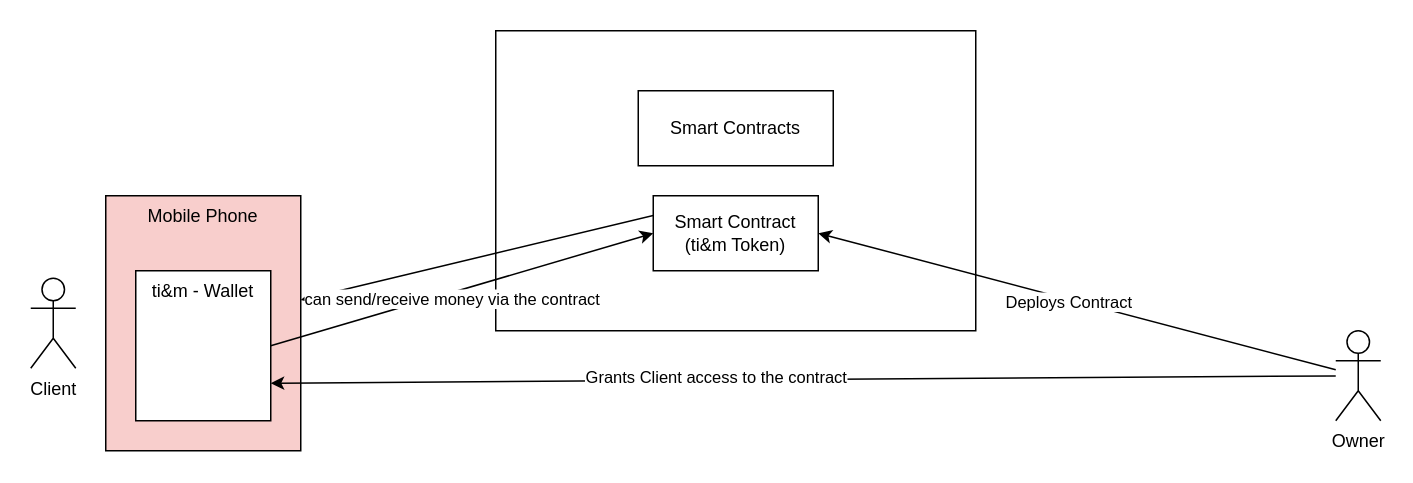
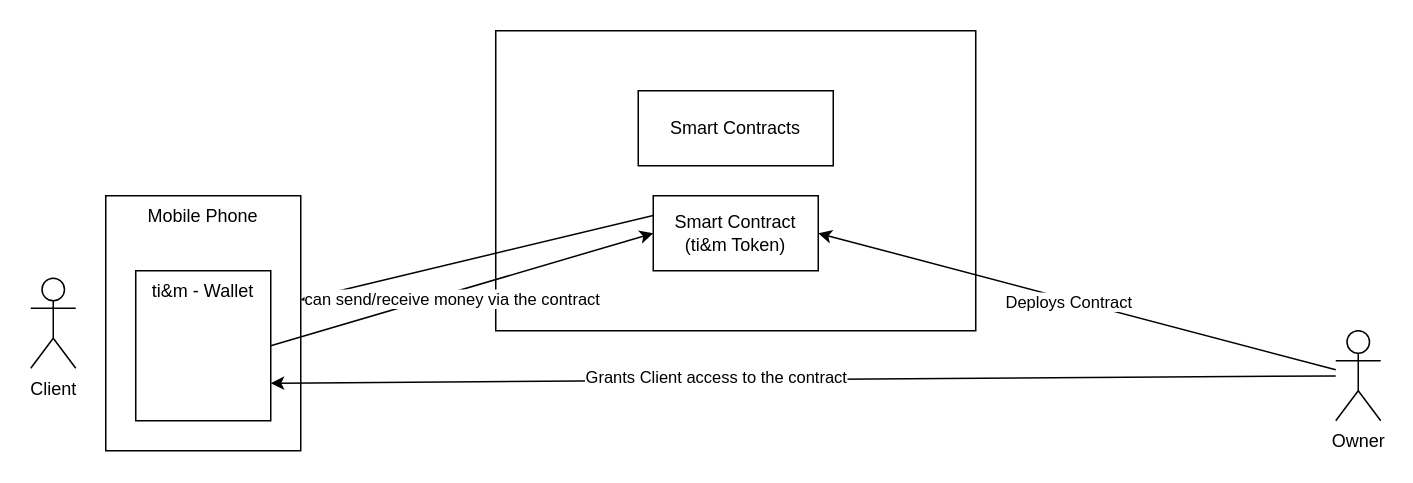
(203, 217) -> (203, 217)
